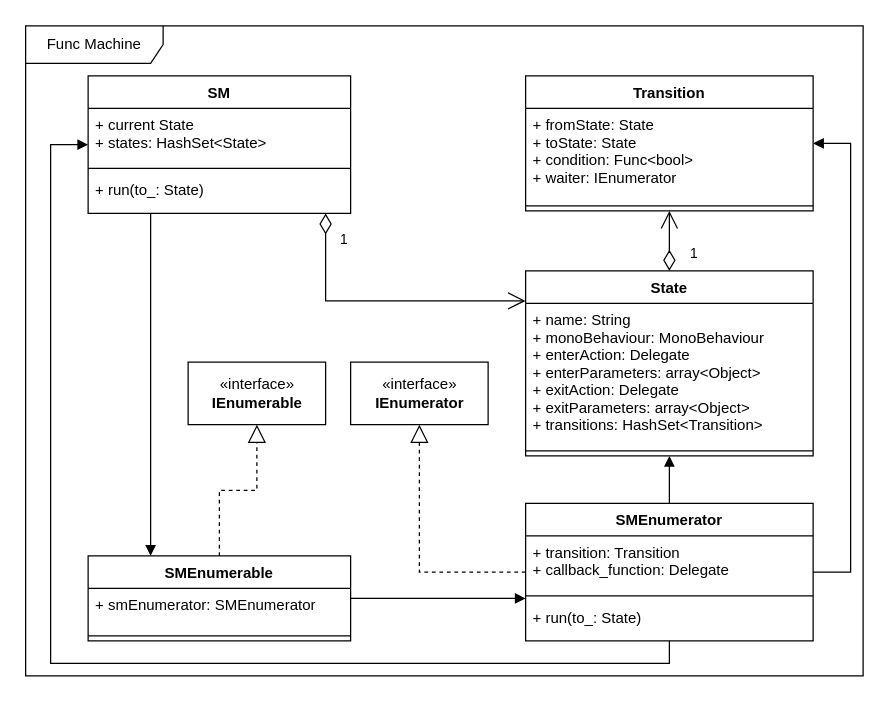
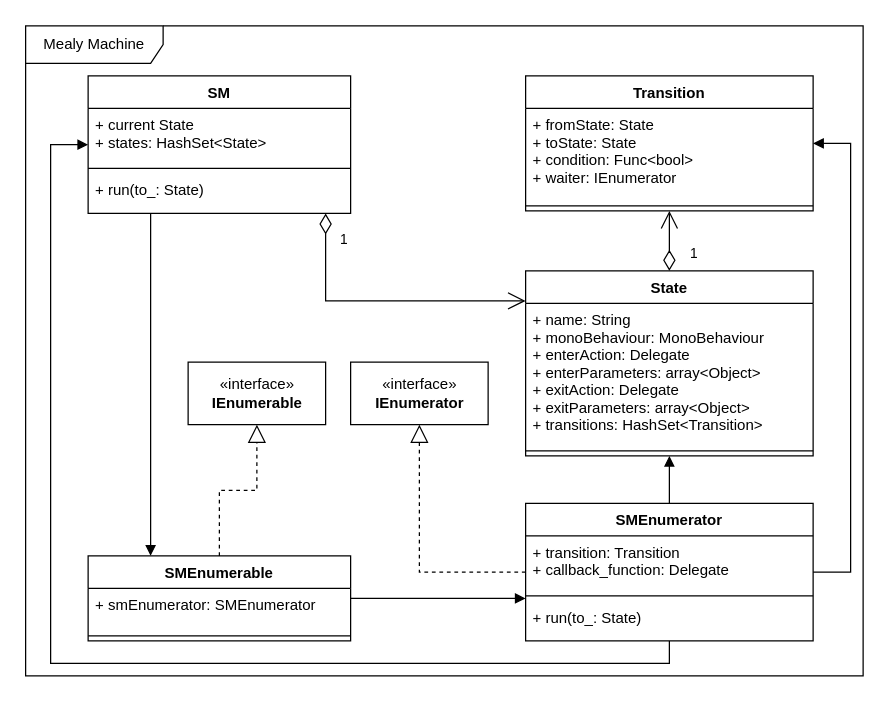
(94, 44) -> (94, 44)
